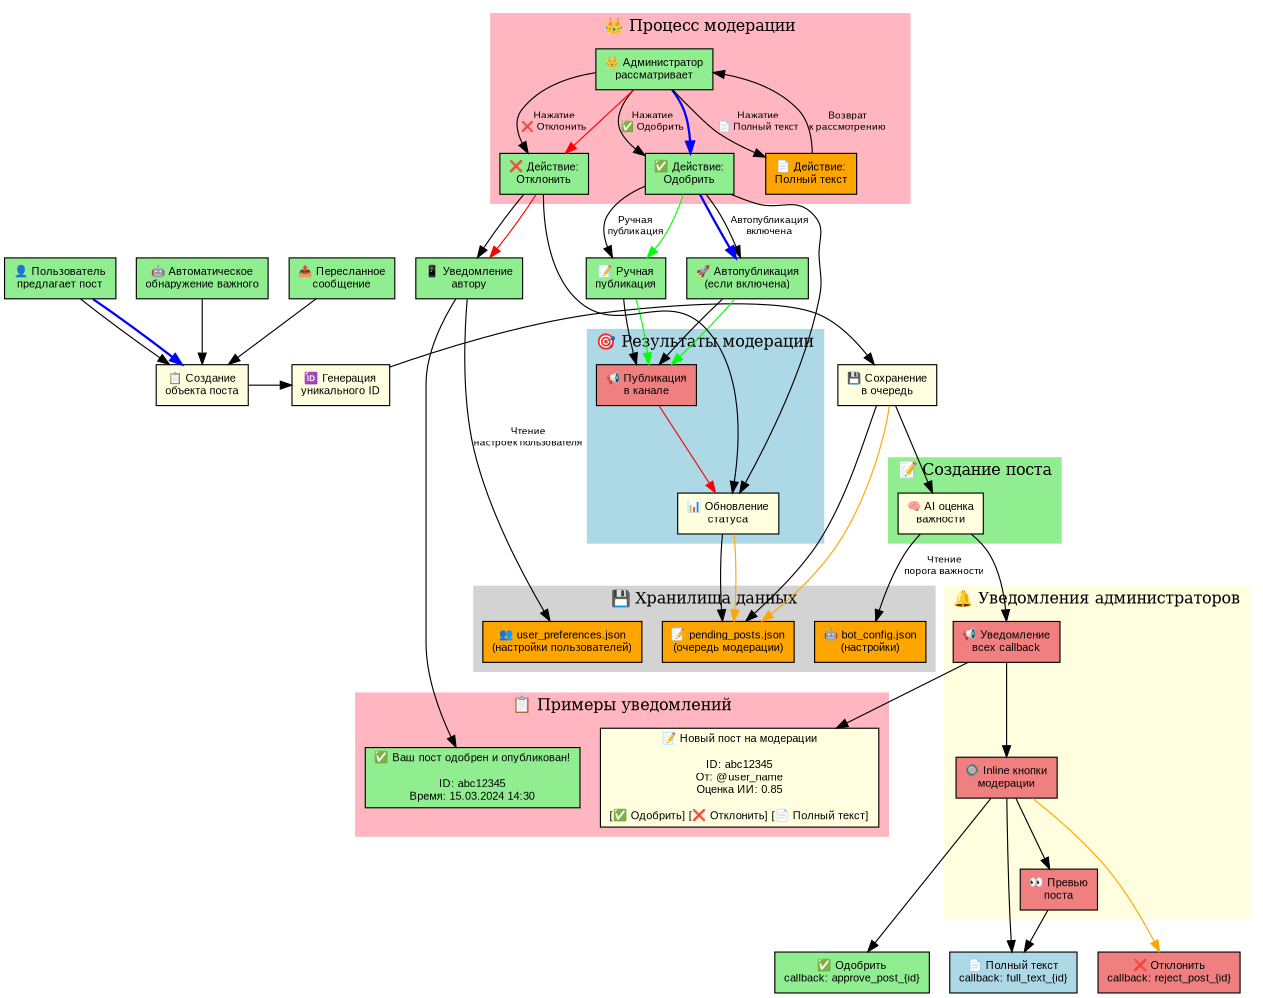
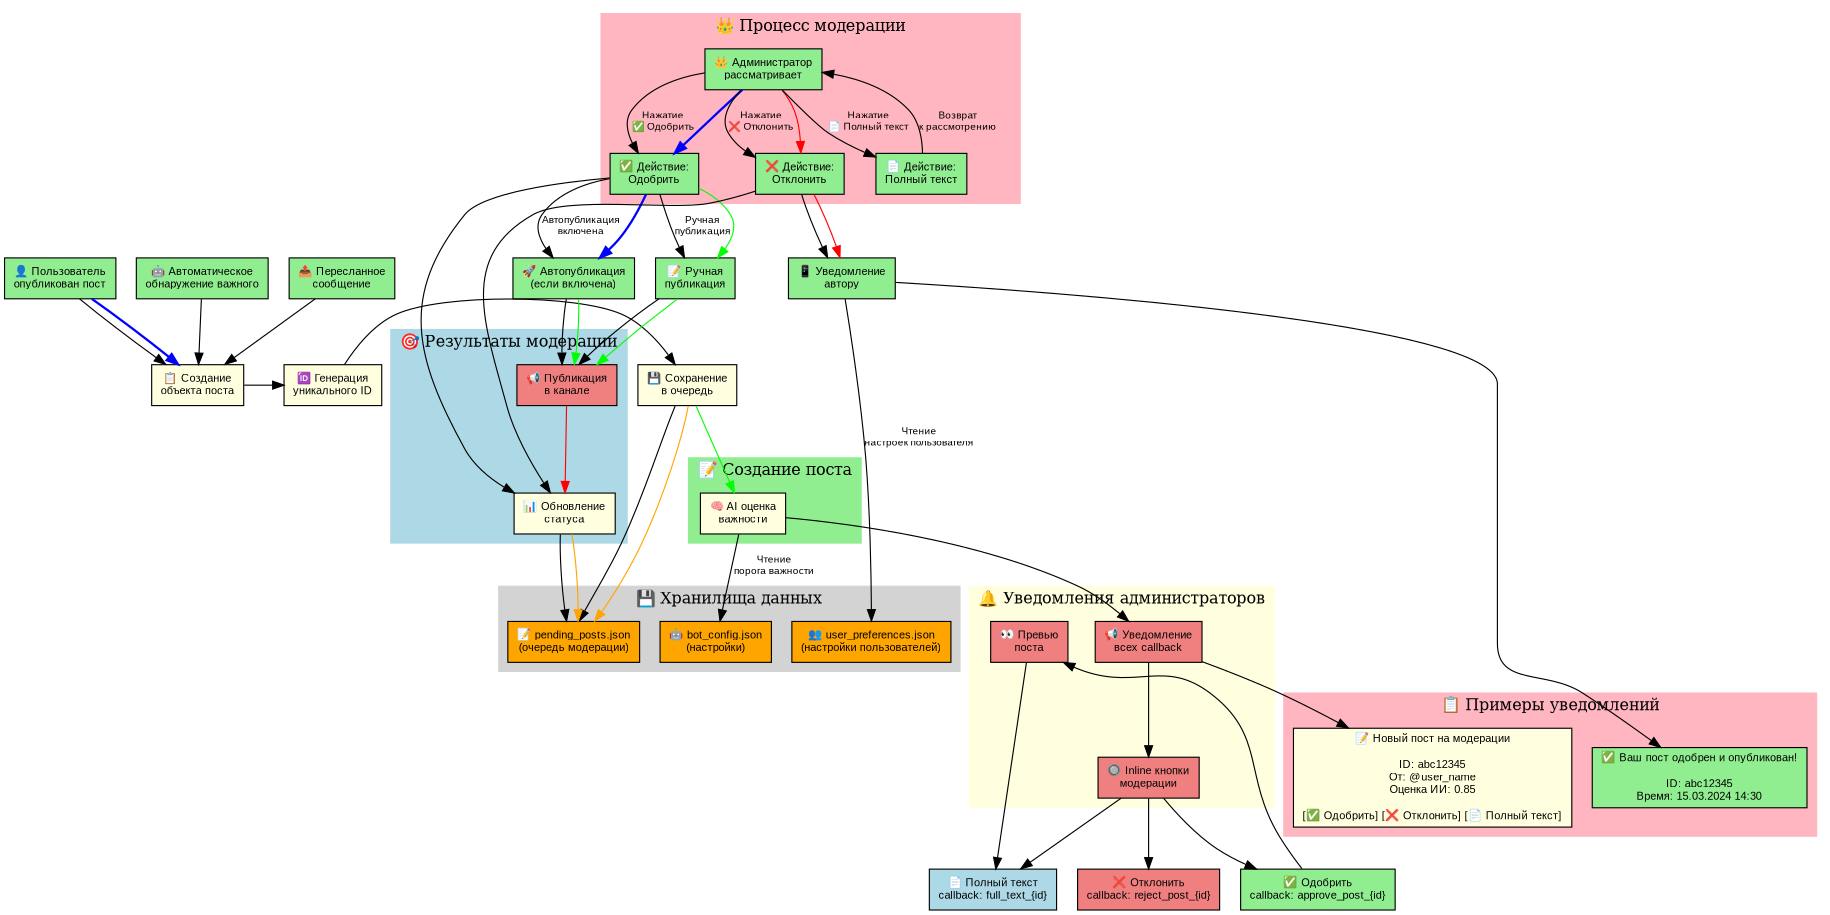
(811, 174) -> (921, 174)
(60, 278) -> (60, 278)
(912, 444) -> (713, 444)
(1030, 828) -> (1232, 714)
(1102, 863) -> (1149, 828)
